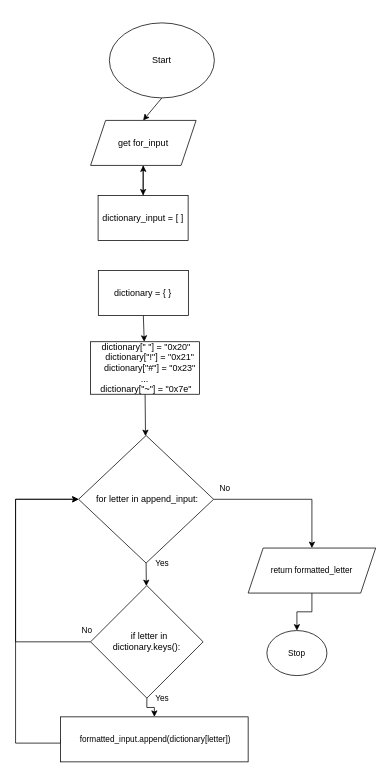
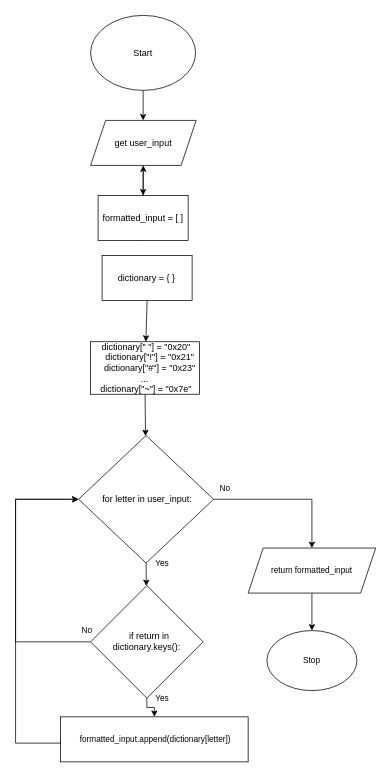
(162, 60) -> (143, 53)
(143, 143) -> (143, 143)
(143, 218) -> (143, 218)
(143, 293) -> (147, 278)
(146, 499) -> (146, 499)
(312, 570) -> (312, 570)
(147, 642) -> (147, 642)
(297, 653) -> (312, 660)
